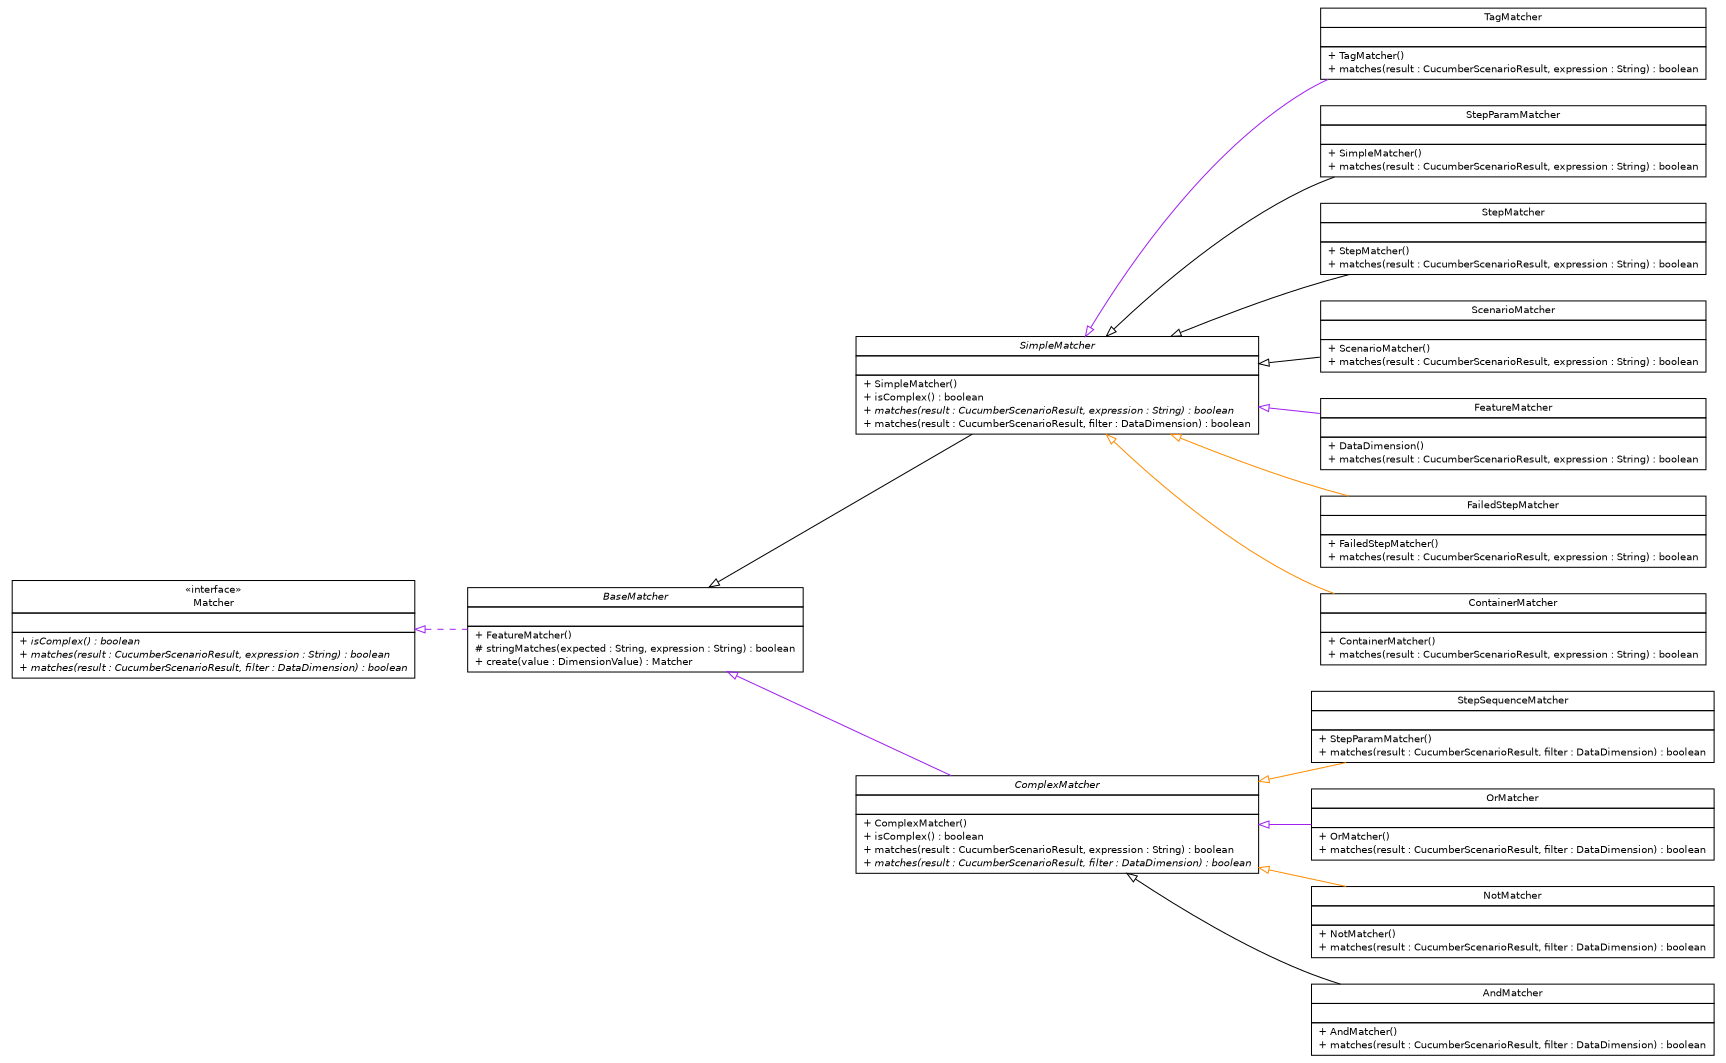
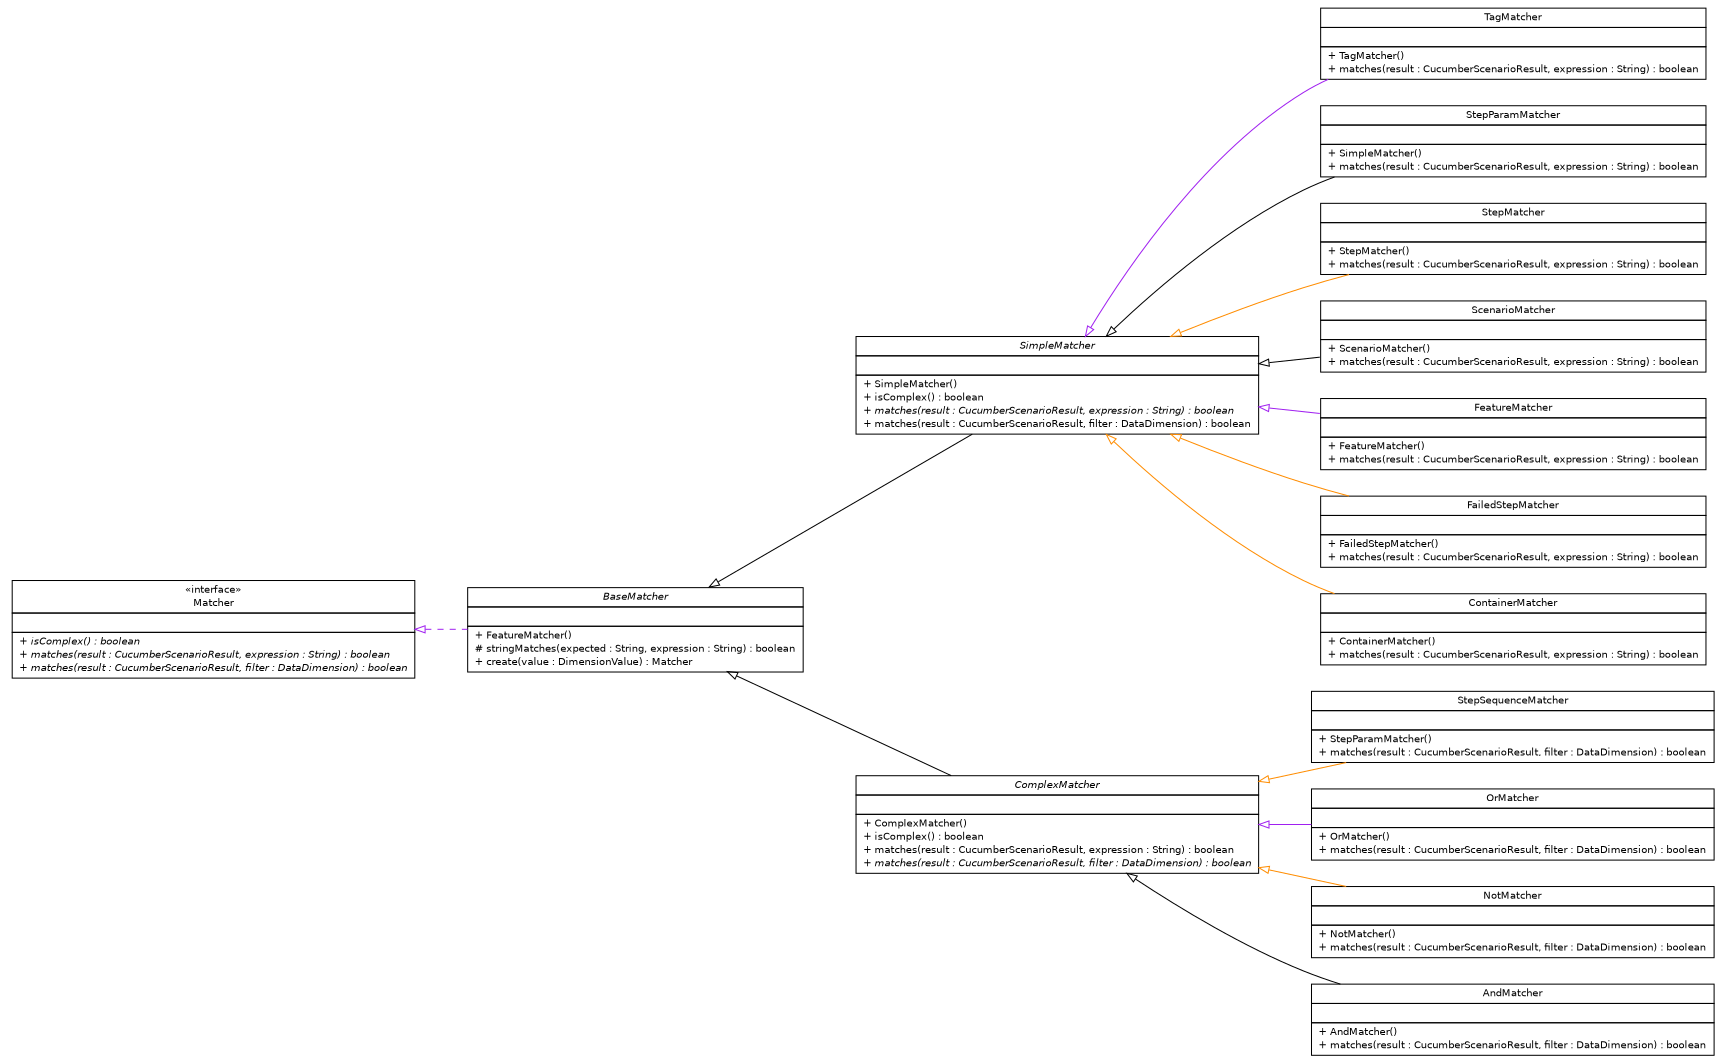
(1264, 301) -> (1264, 301)
(1376, 446) -> (1377, 446)
(844, 726) -> (844, 726)
